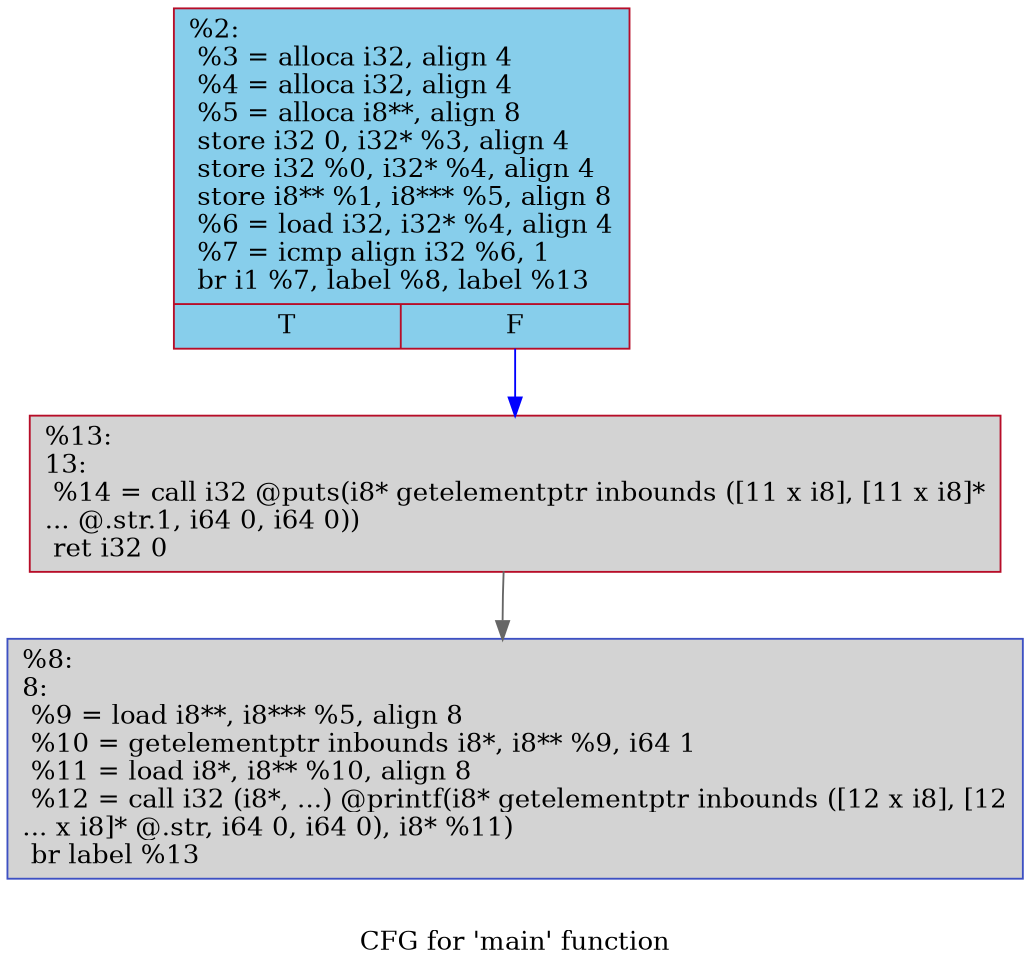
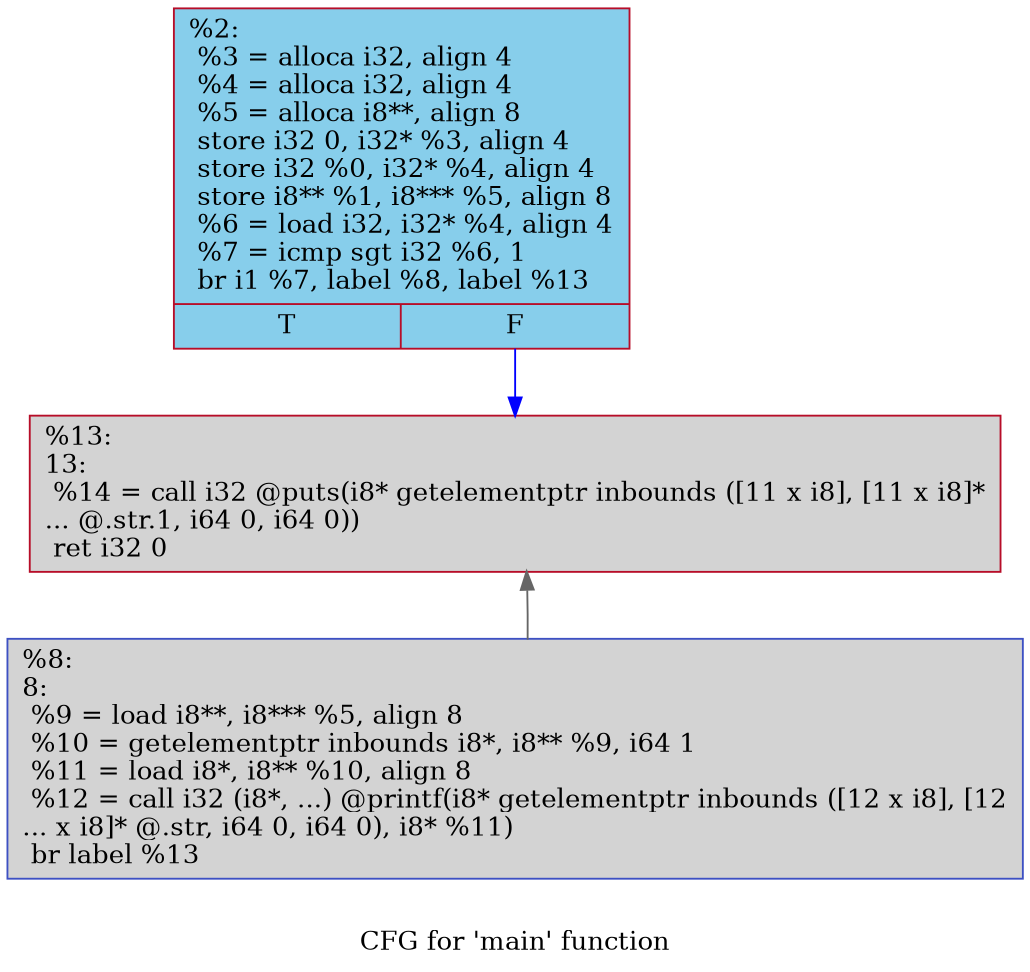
(370, 253) -> (358, 253)
(503, 596) -> (528, 615)
